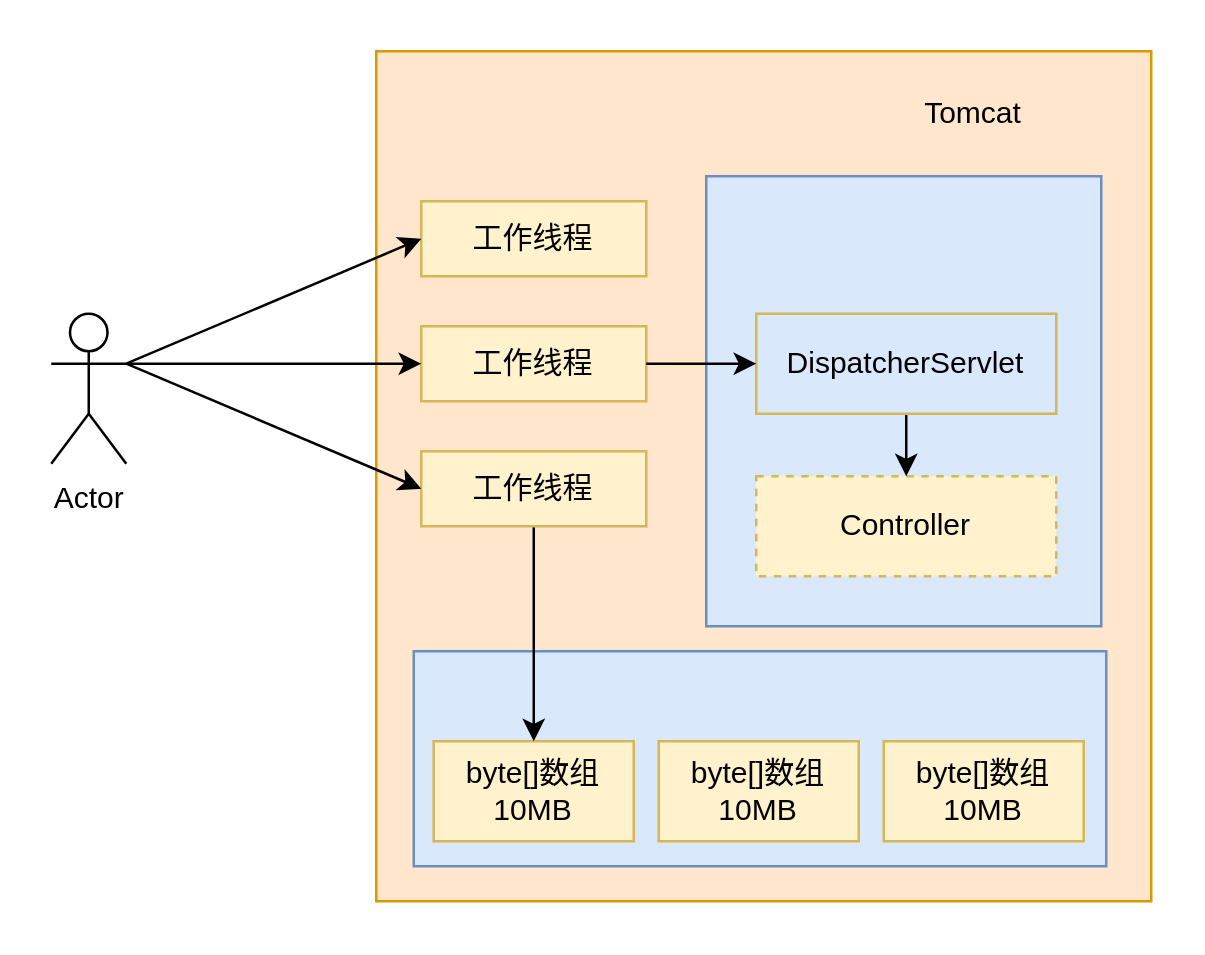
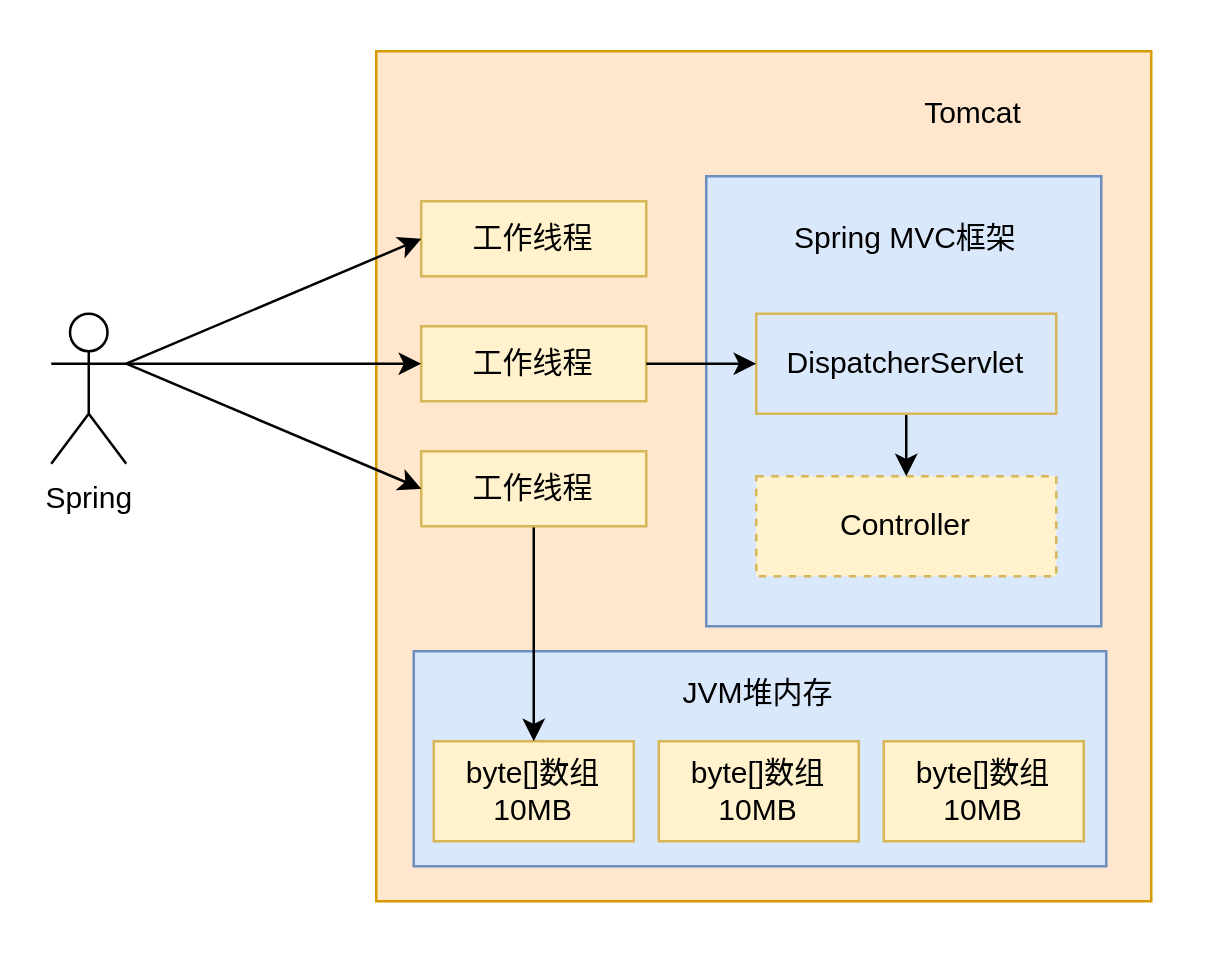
none -> (906, 239)
(90, 499) -> (90, 499)
none -> (759, 694)
